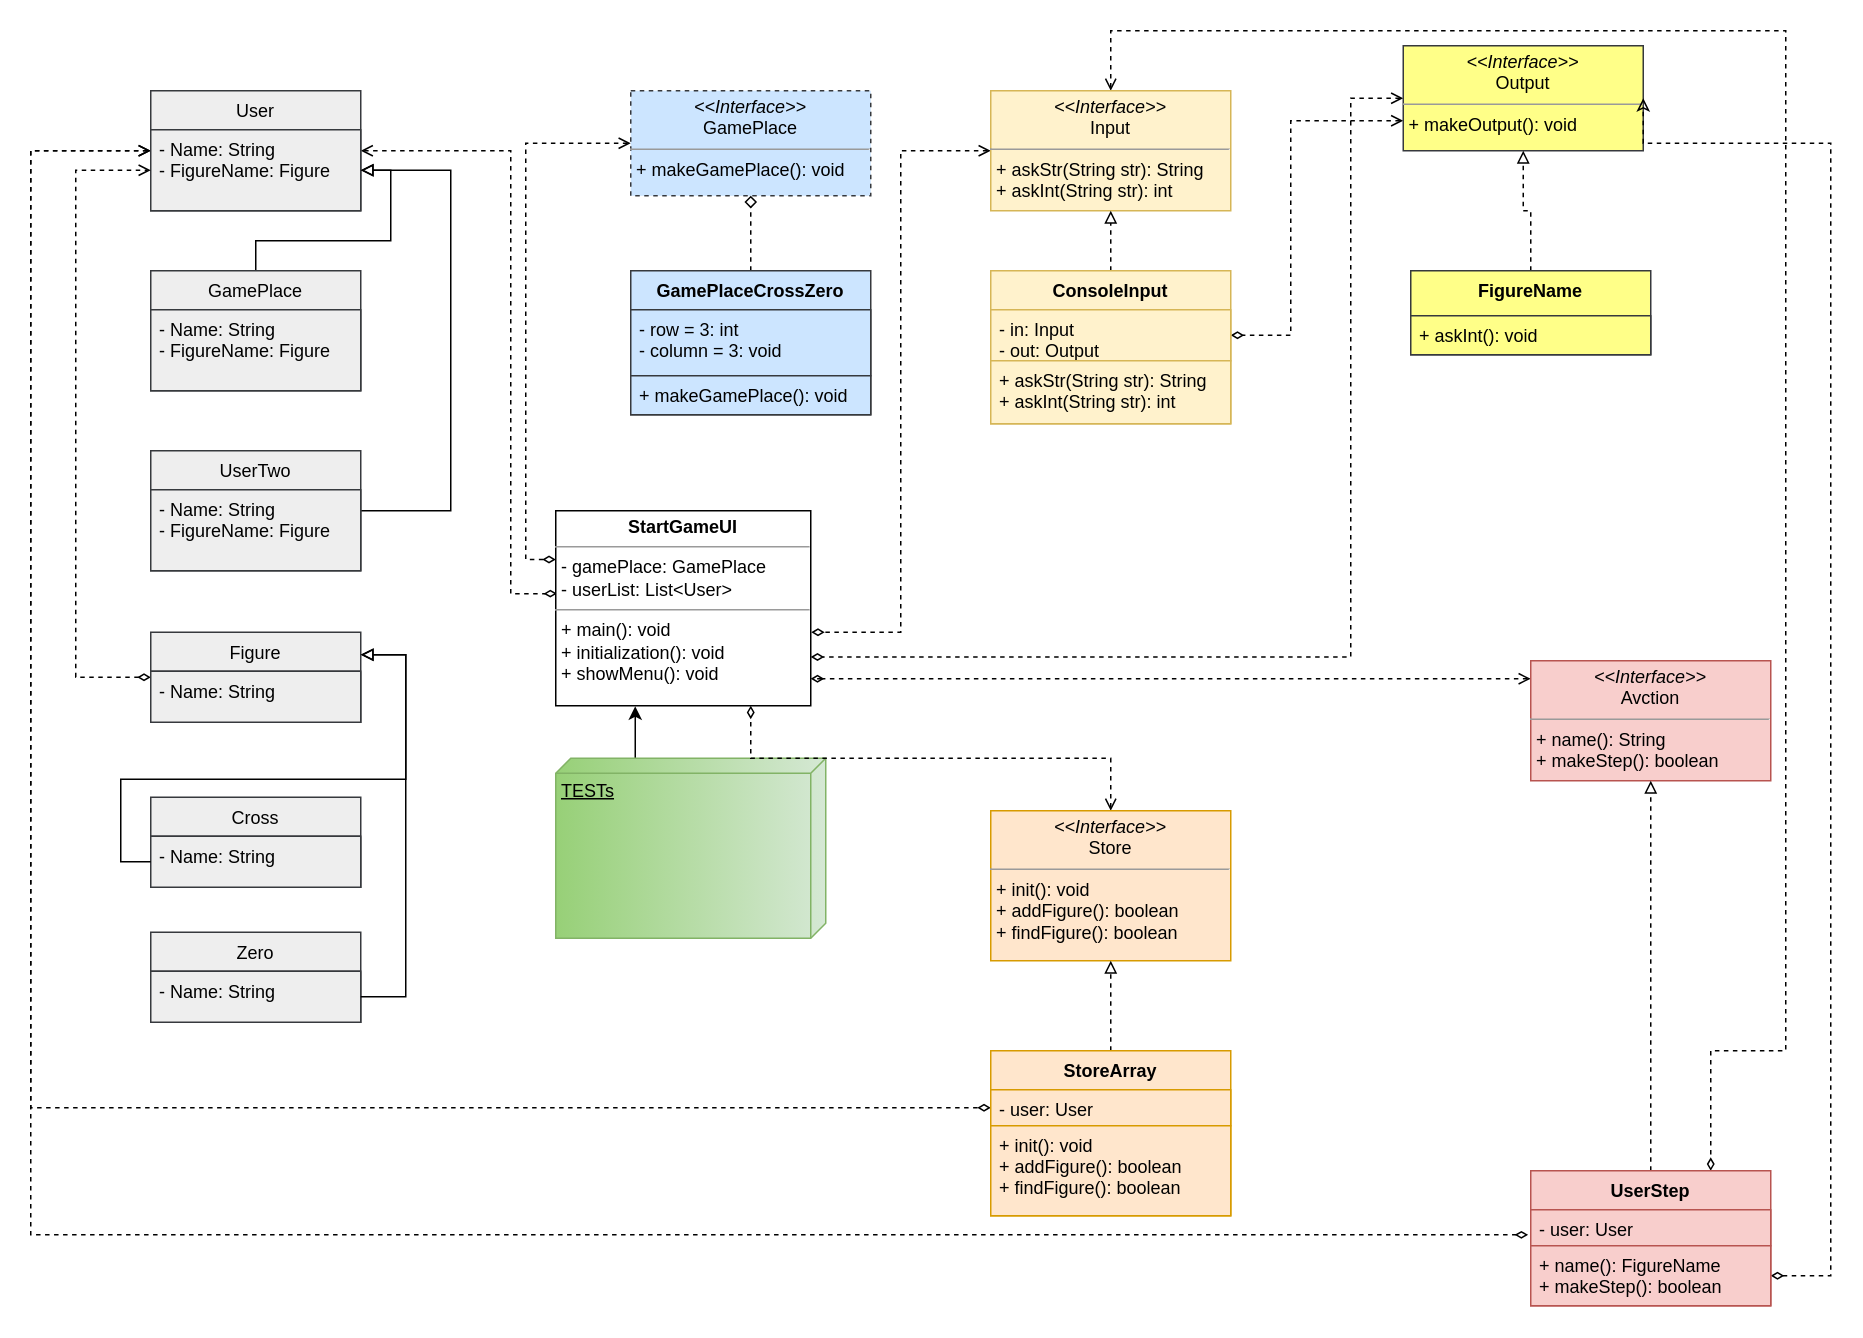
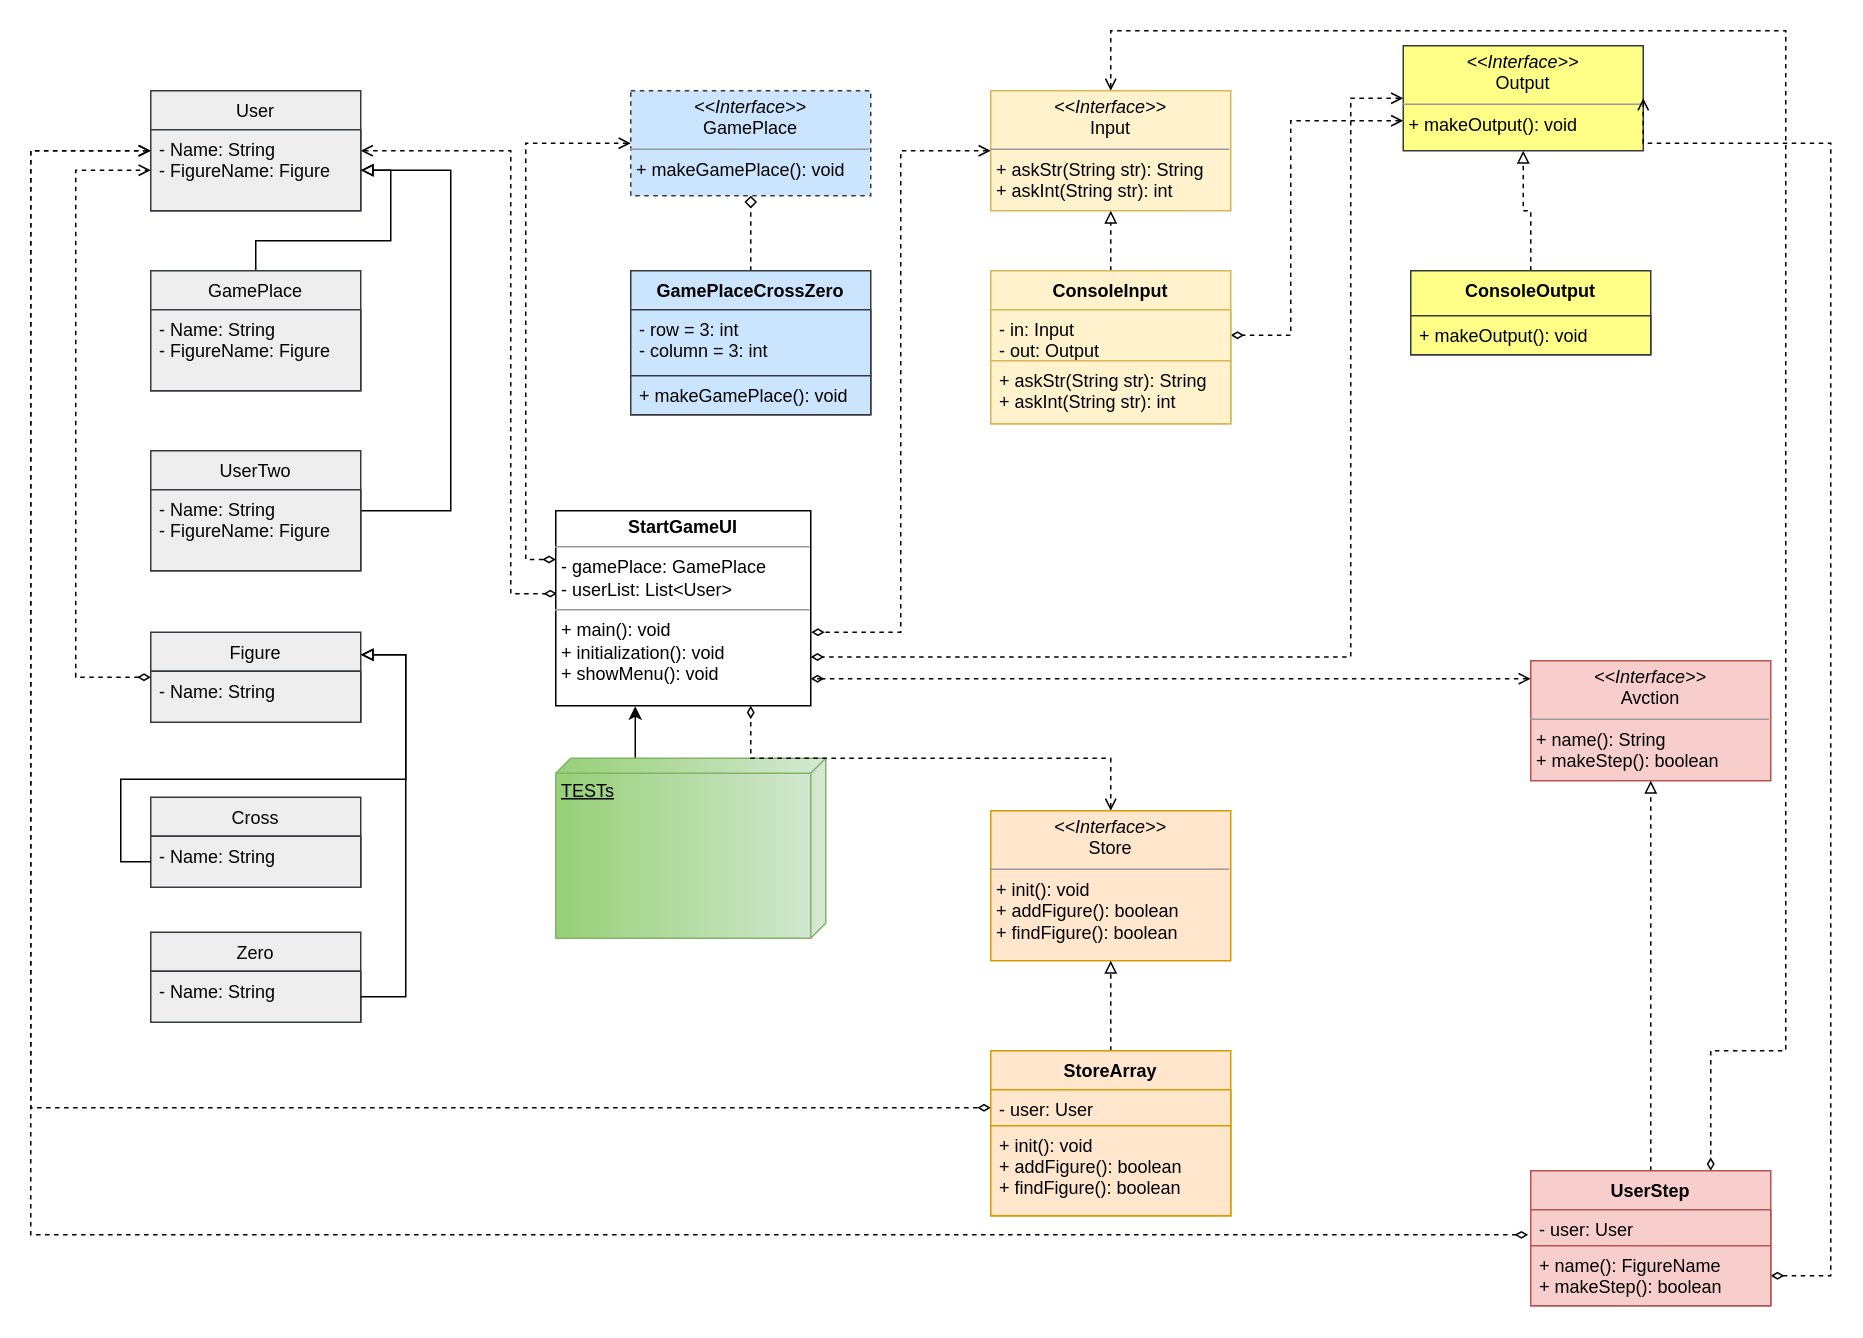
(1643, 110) -> (1643, 109)
(1530, 291) -> (1530, 291)
(696, 330) -> (696, 330)
(1490, 336) -> (1510, 336)
